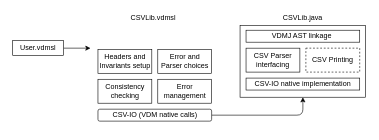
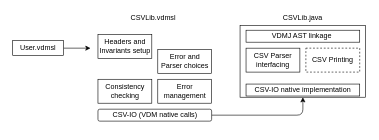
(125, 62) -> (125, 47)
(303, 84) -> (303, 90)
